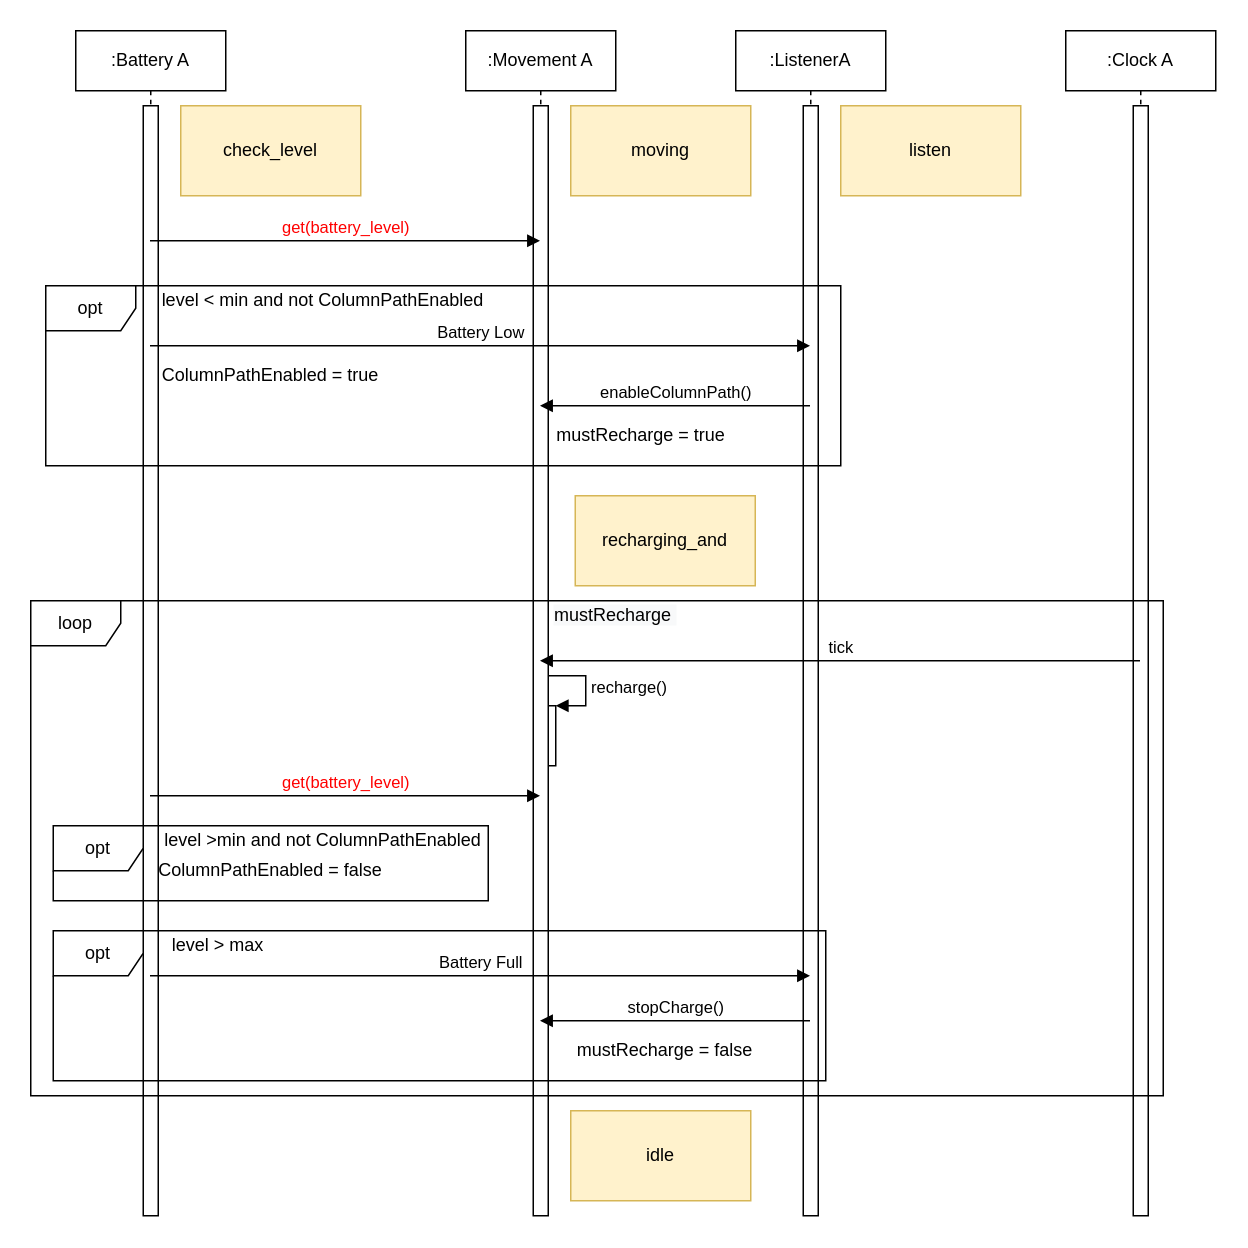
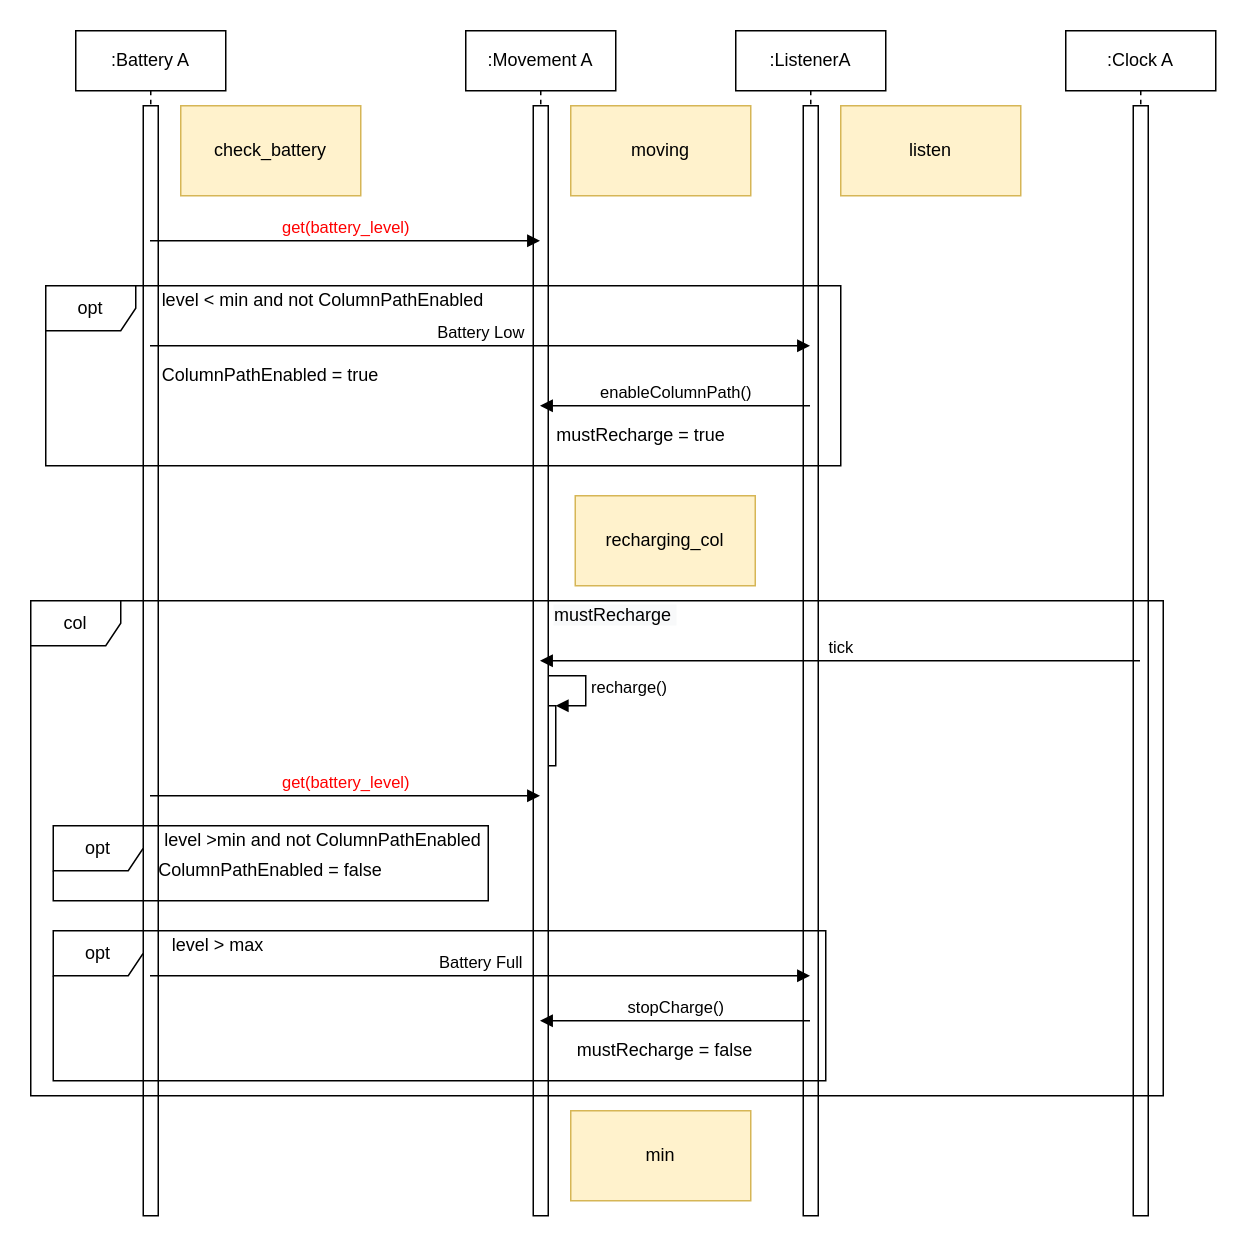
(271, 151) -> (271, 151)
(665, 541) -> (665, 541)
(76, 623) -> (76, 623)
(661, 1156) -> (661, 1156)
